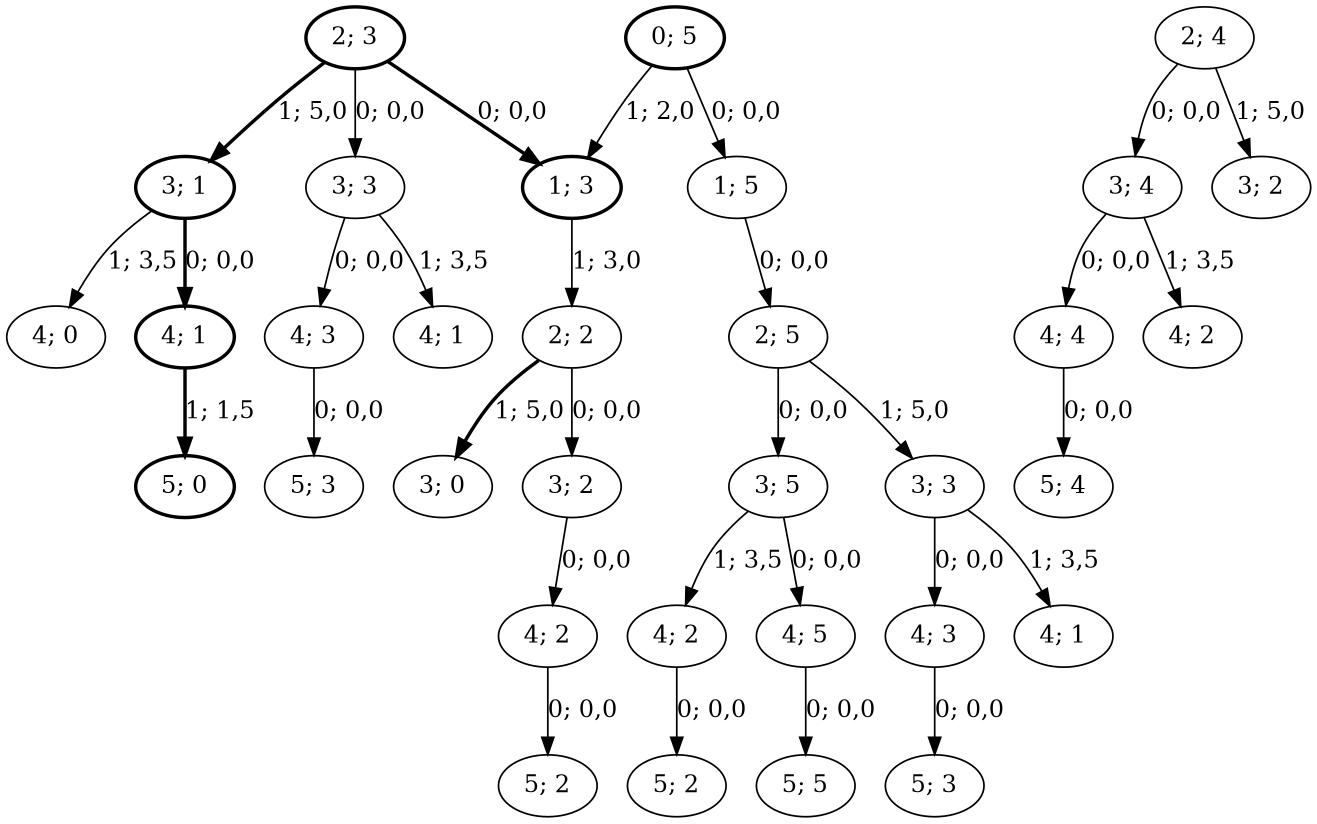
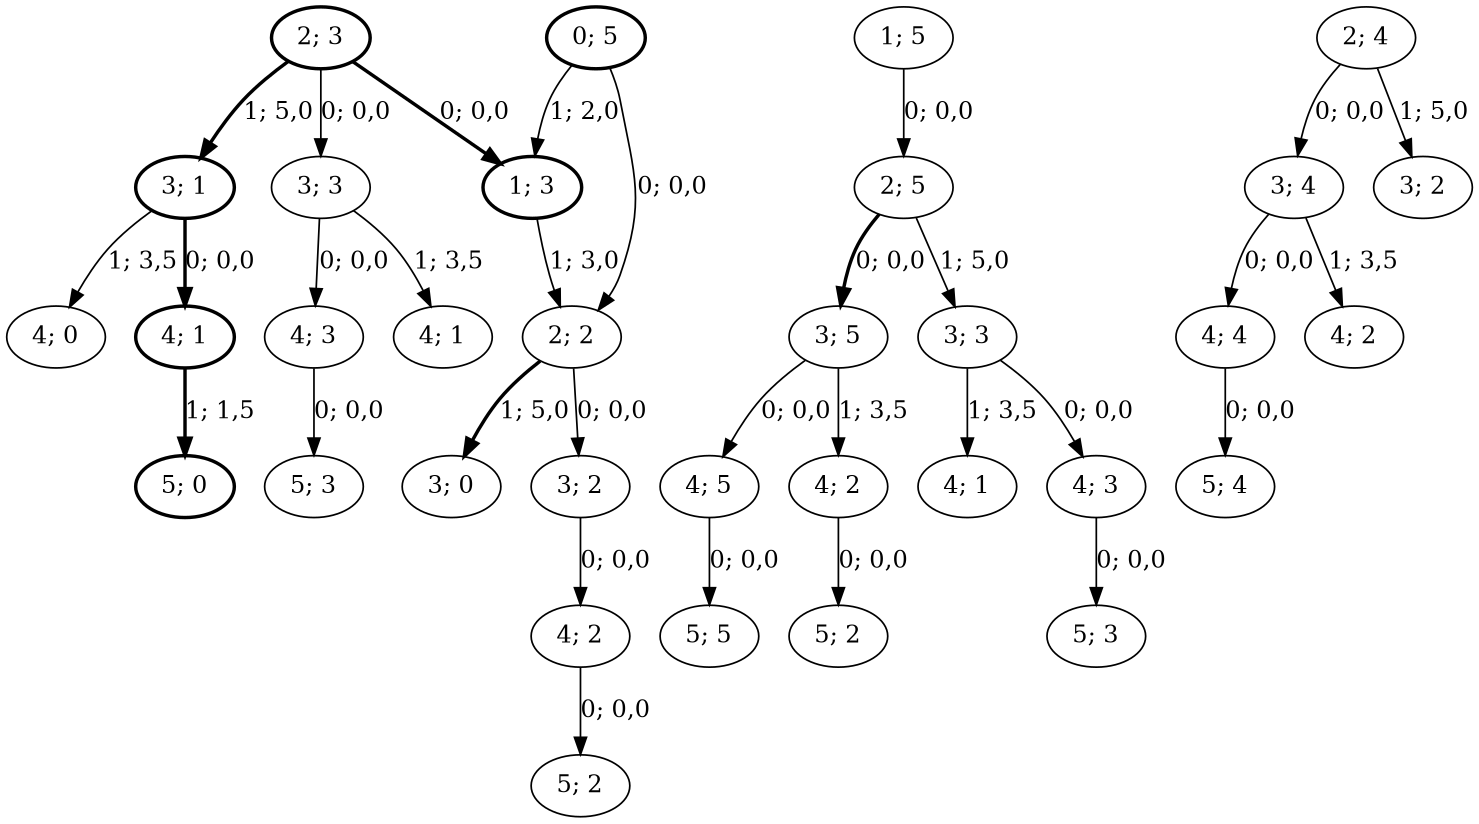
(703, 105) -> (635, 183)
(778, 403) -> (856, 249)
